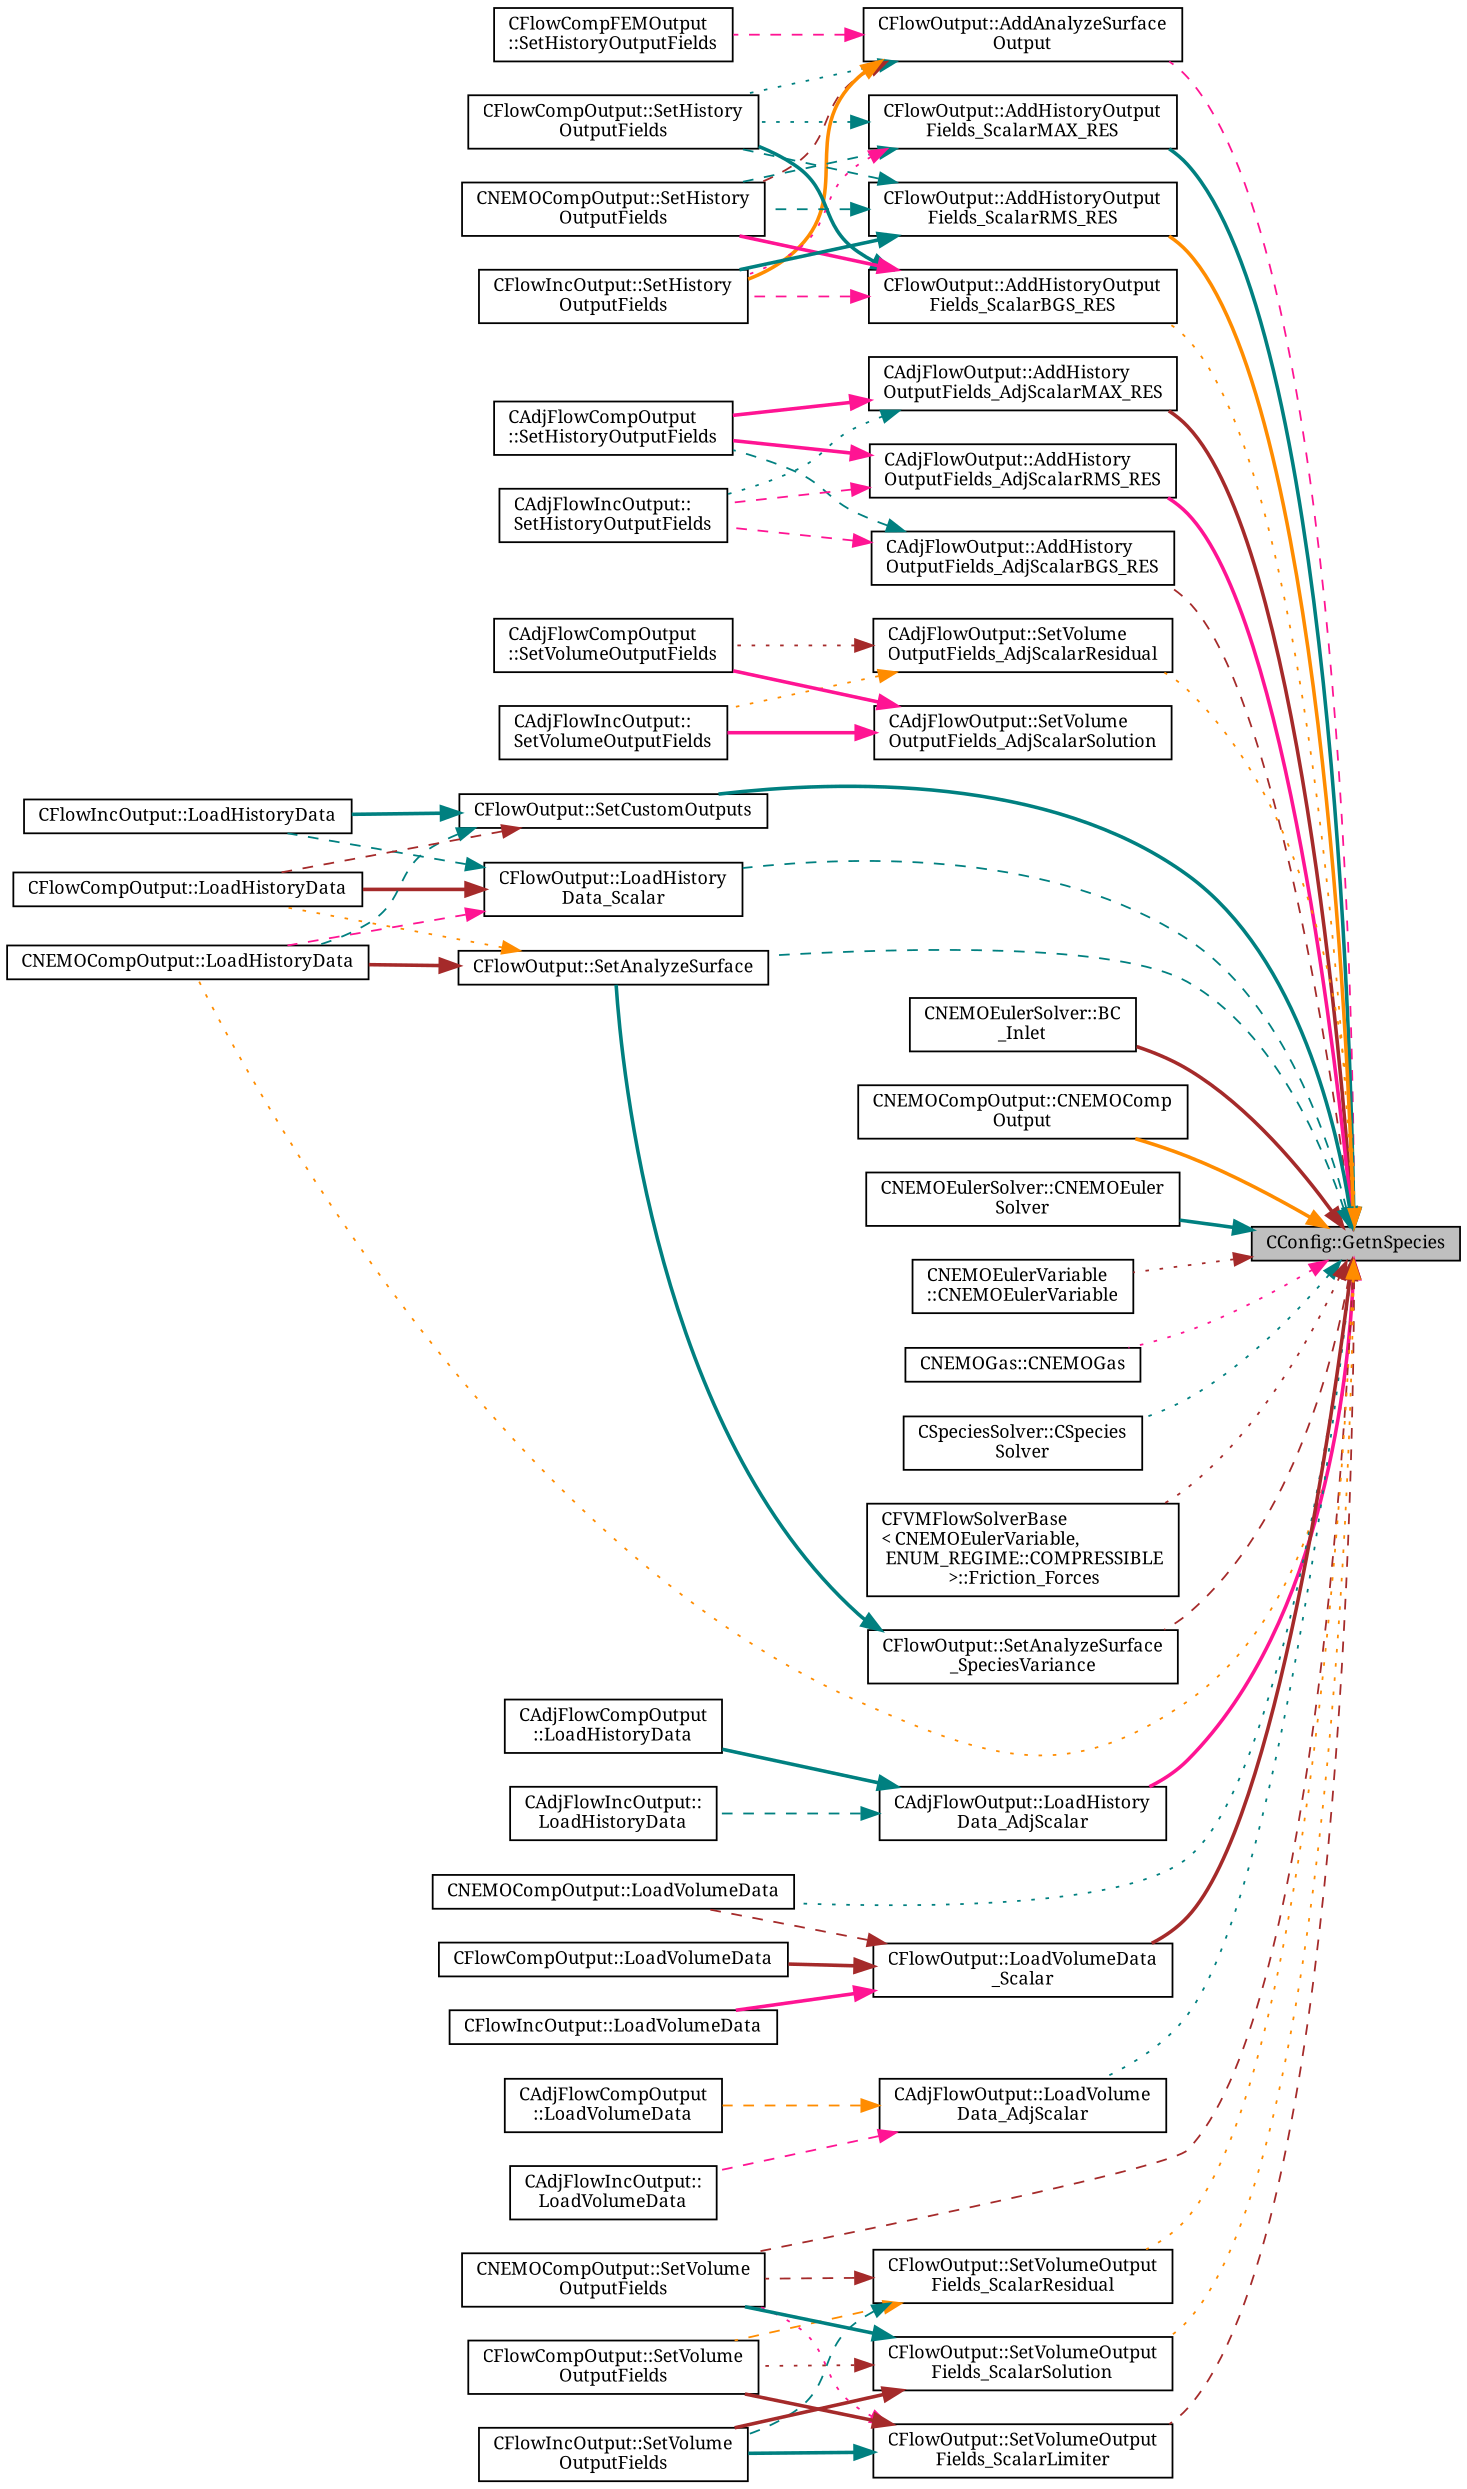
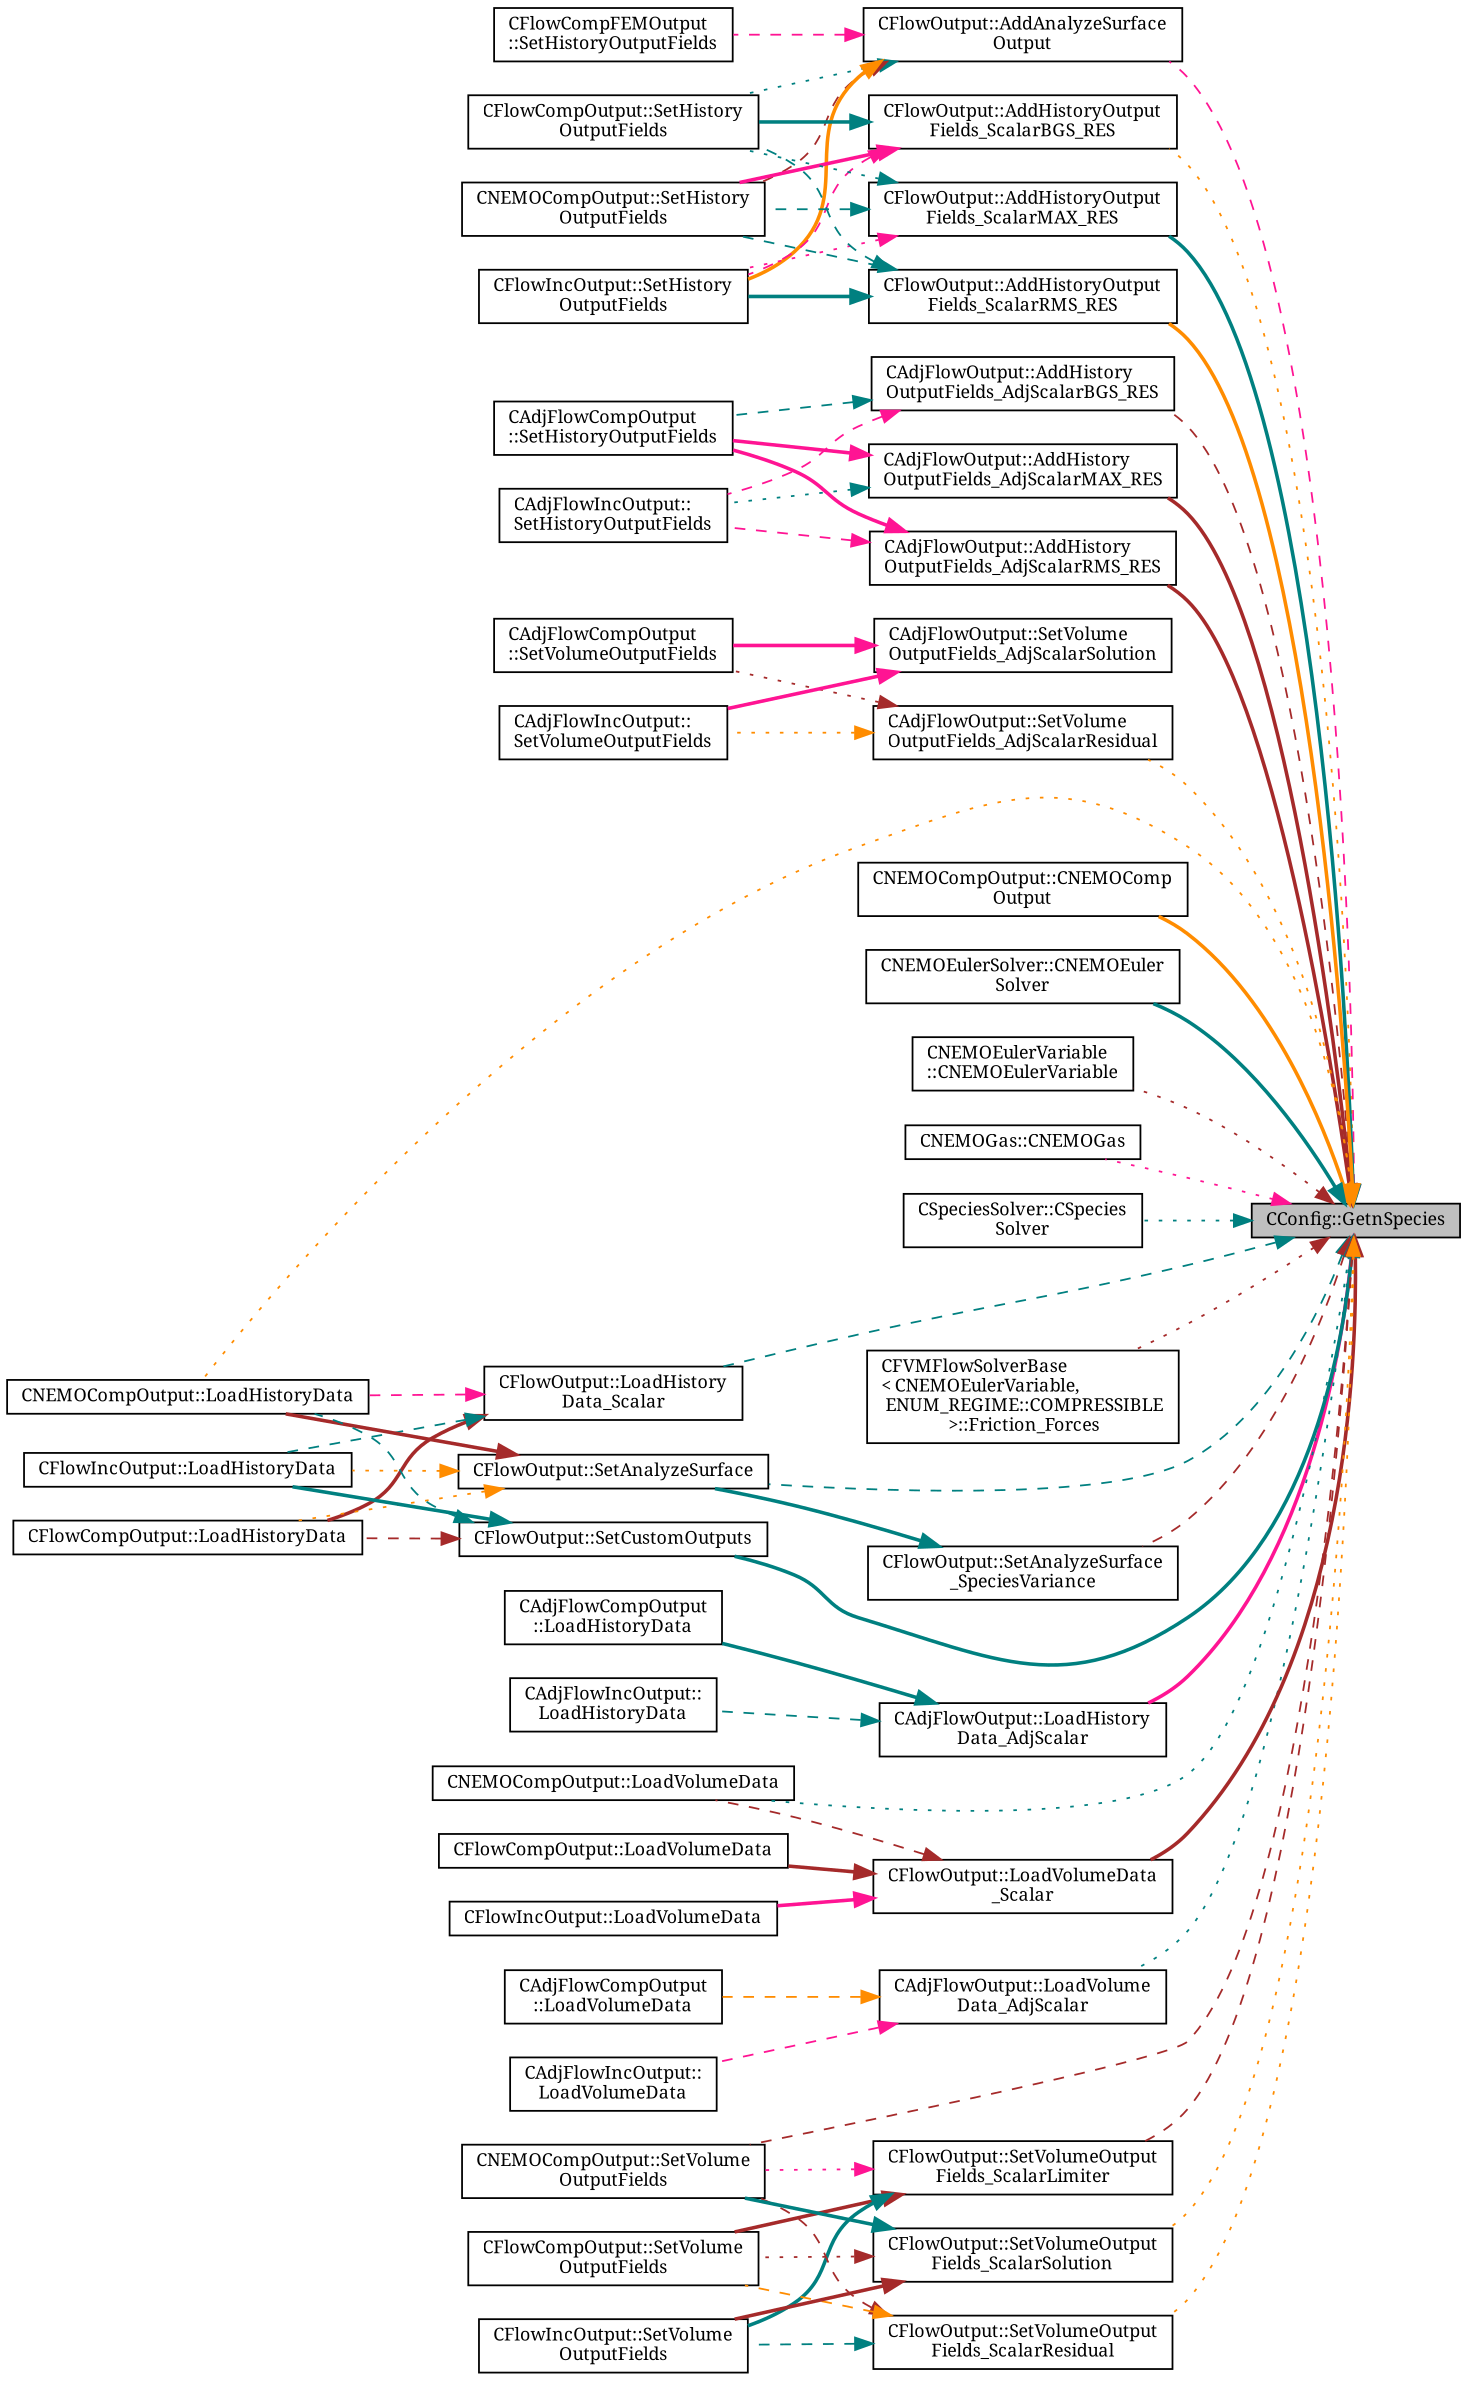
(1299, 839) -> (1292, 872)
(1023, 1025) -> none
none -> (387, 1471)
